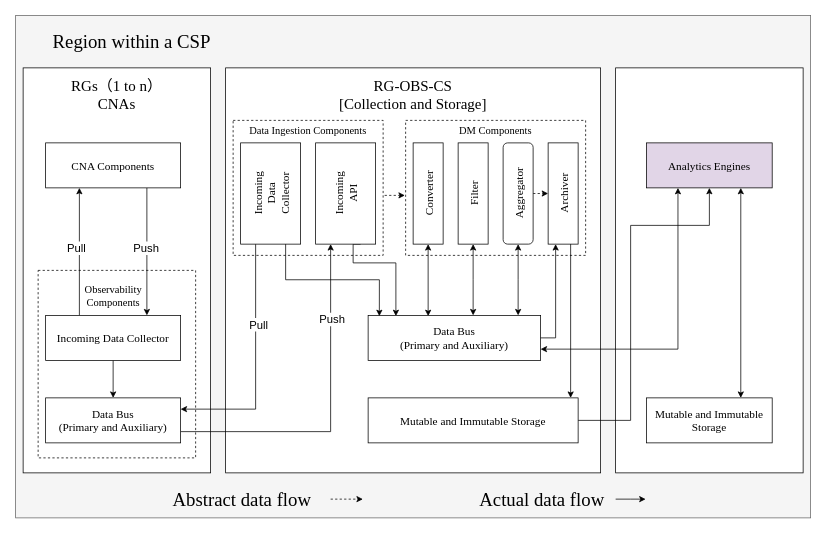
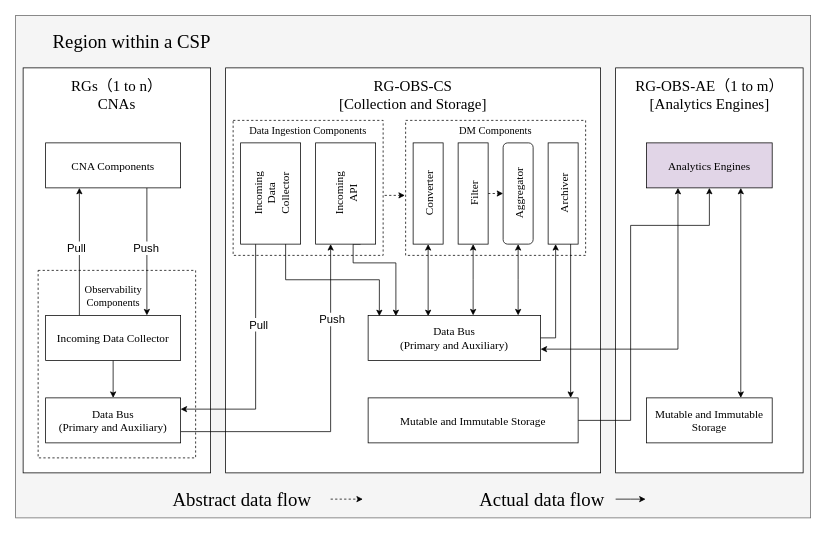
none -> (709, 94)
none -> (493, 194)
(538, 194) -> none
